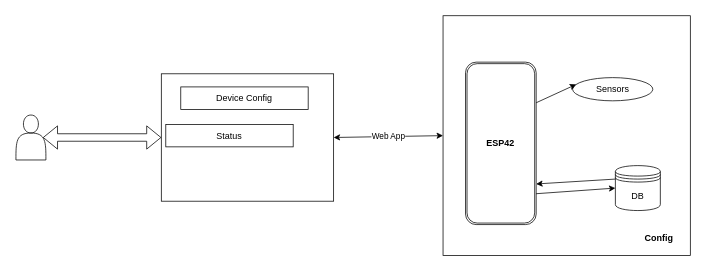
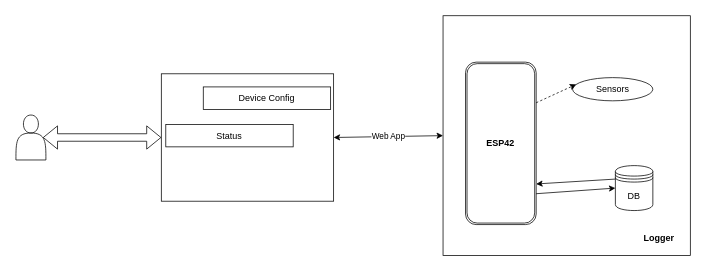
(553, 95) -> (553, 95)
(244, 98) -> (267, 98)
(638, 188) -> (634, 188)
(659, 238) -> (659, 238)
